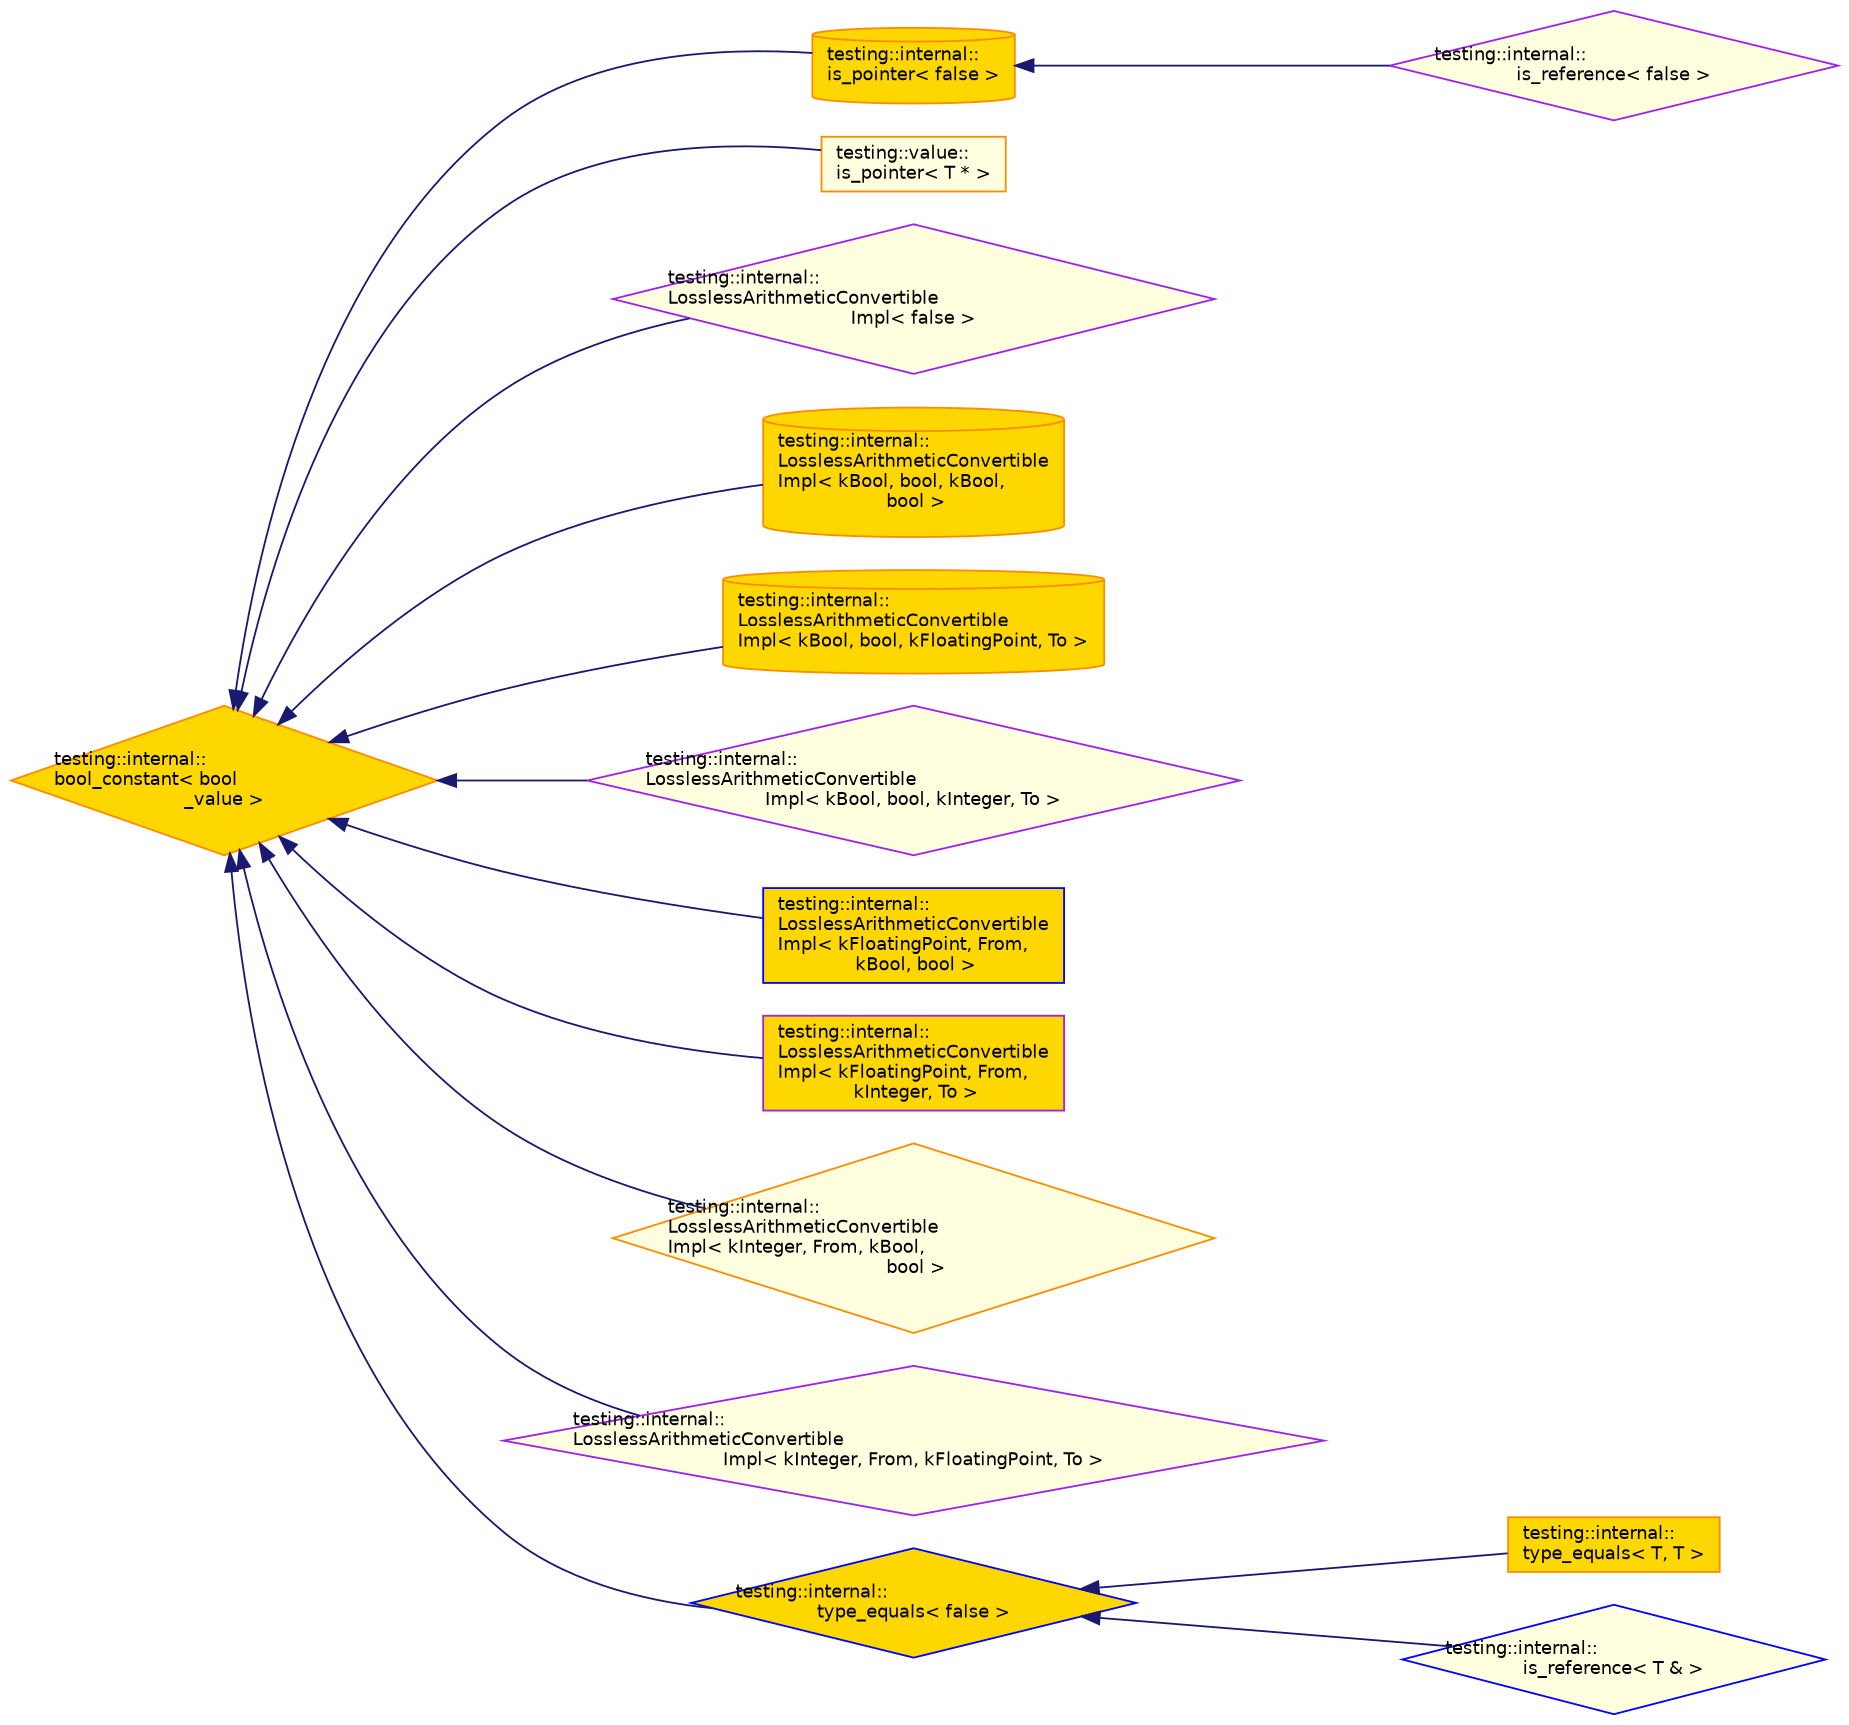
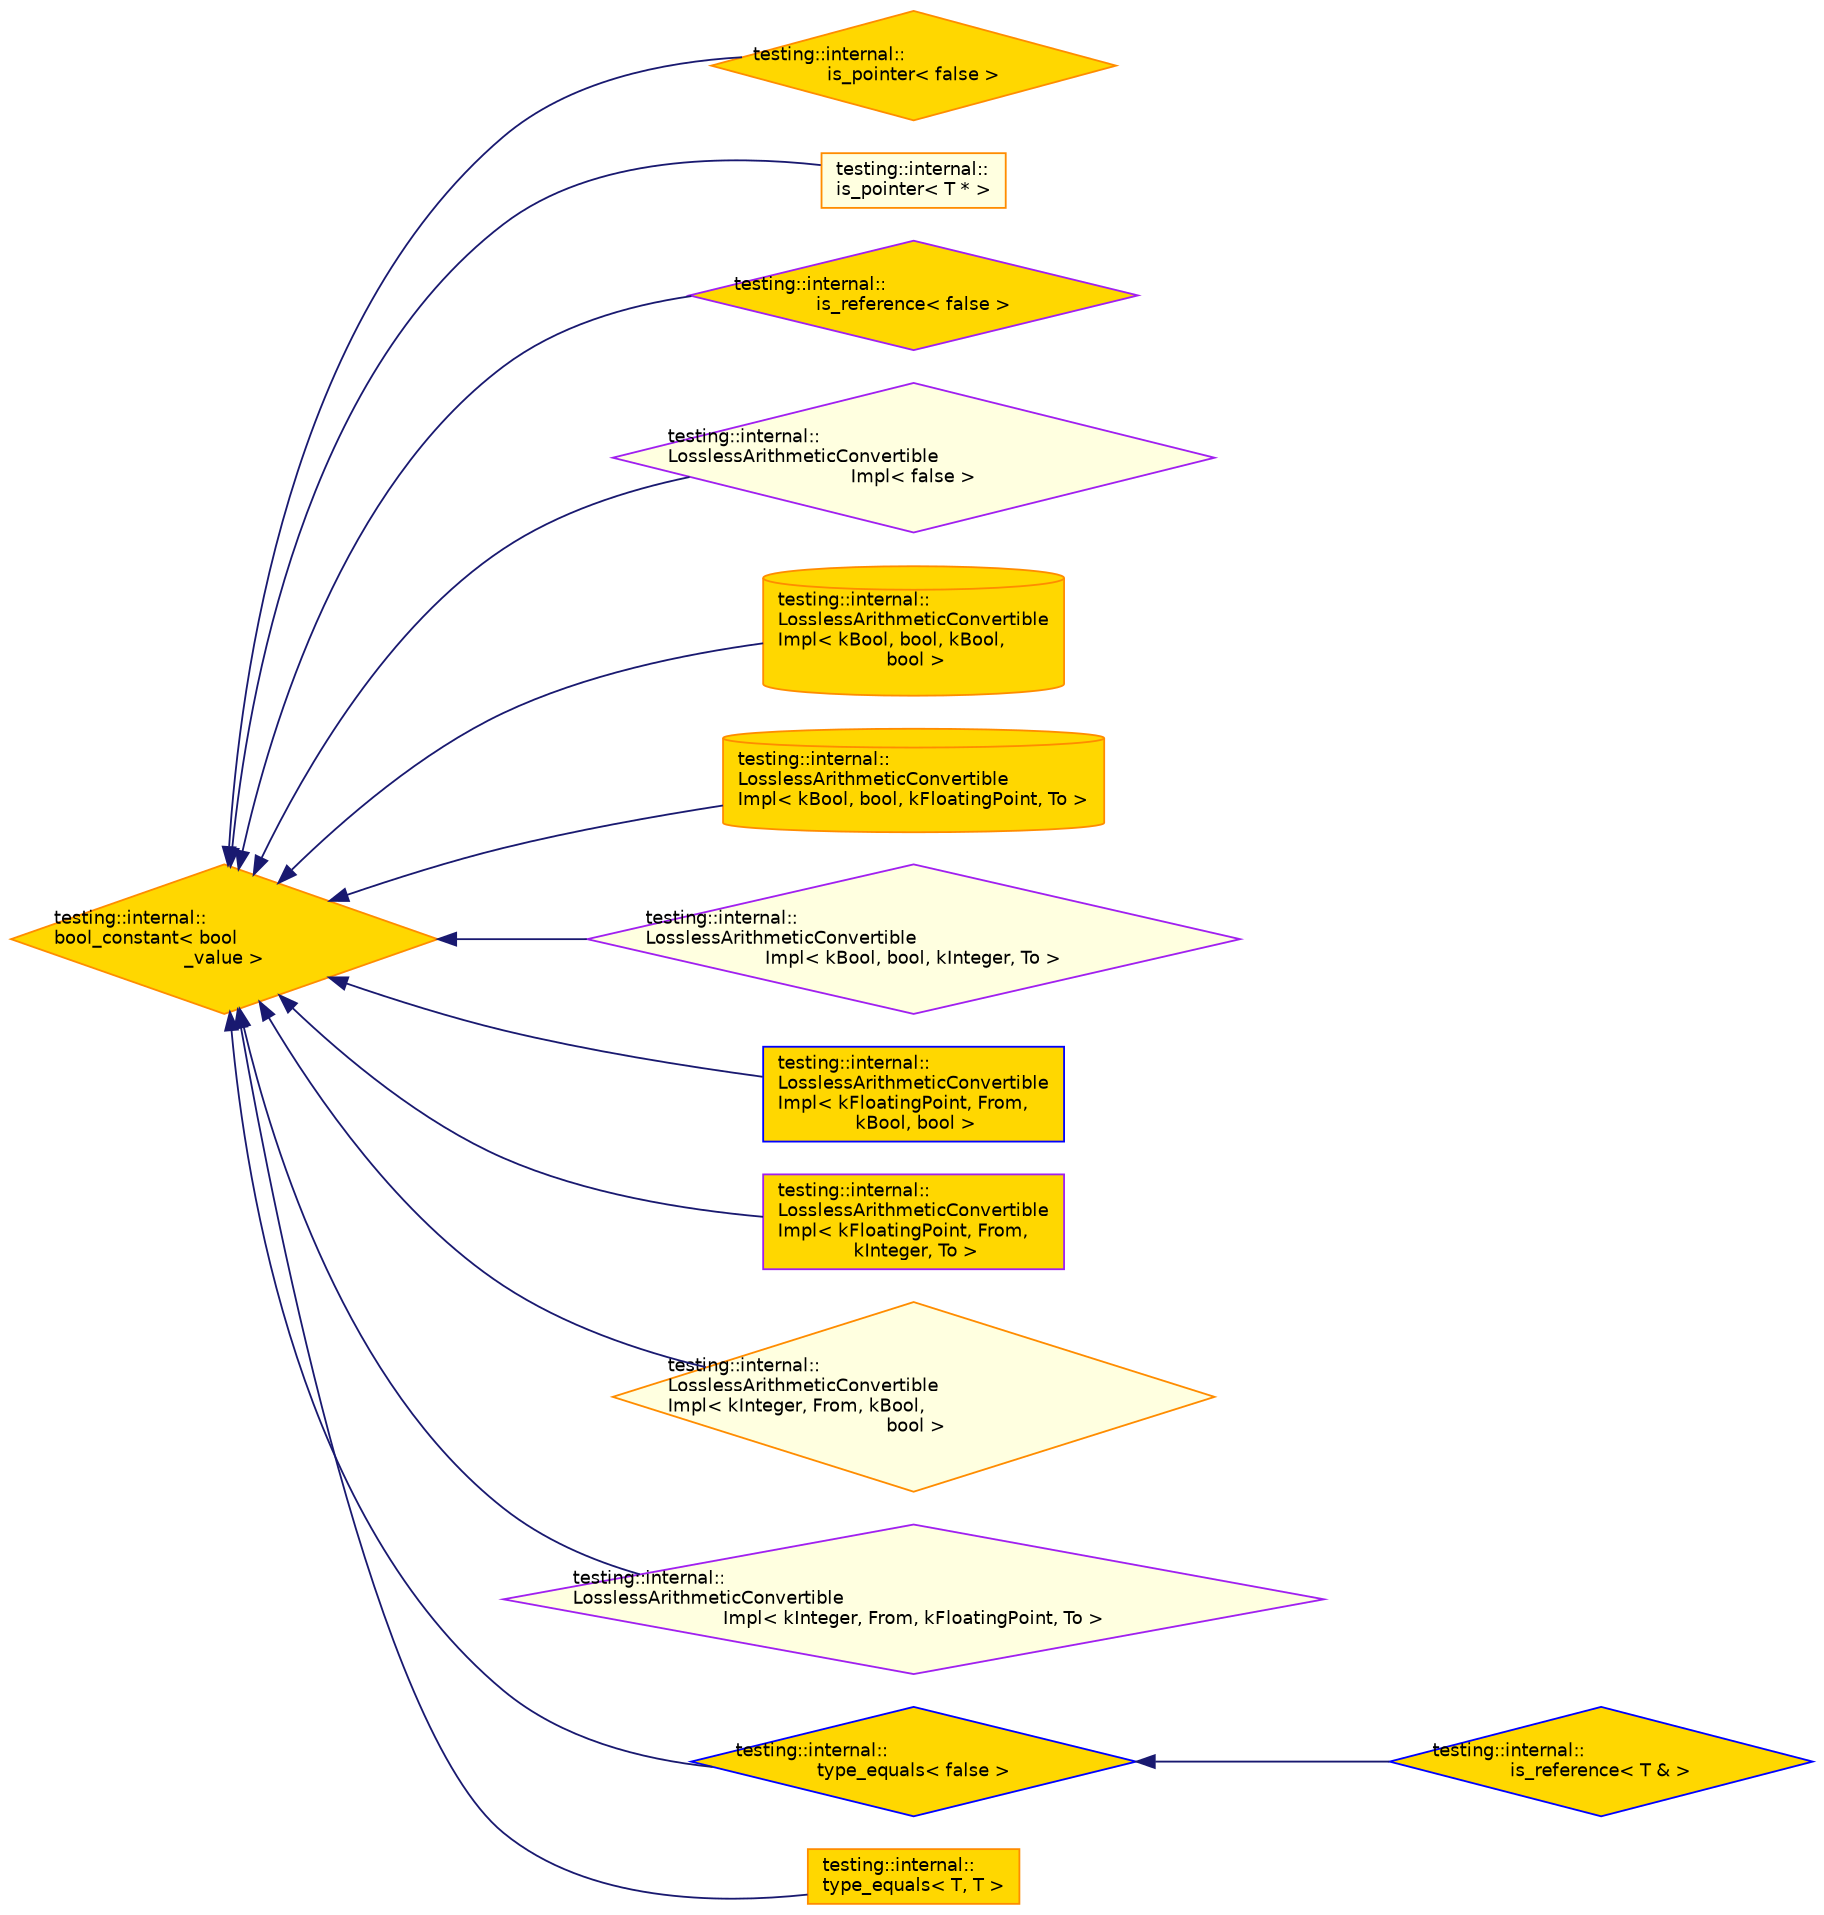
(914, 66) -> (914, 66)
(1212, 66) -> (384, 499)
(1614, 66) -> (914, 295)
(914, 164) -> (914, 181)
(1304, 1570) -> (379, 1598)
(1614, 1659) -> (1601, 1762)
